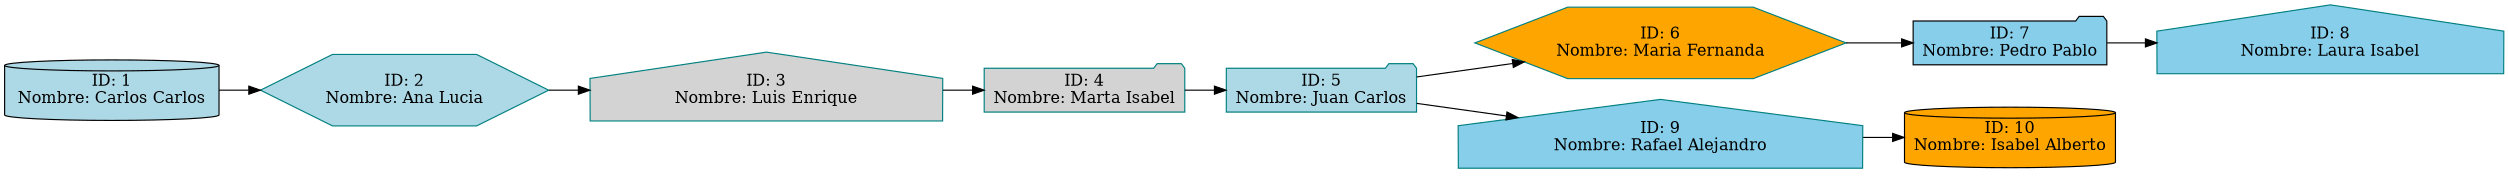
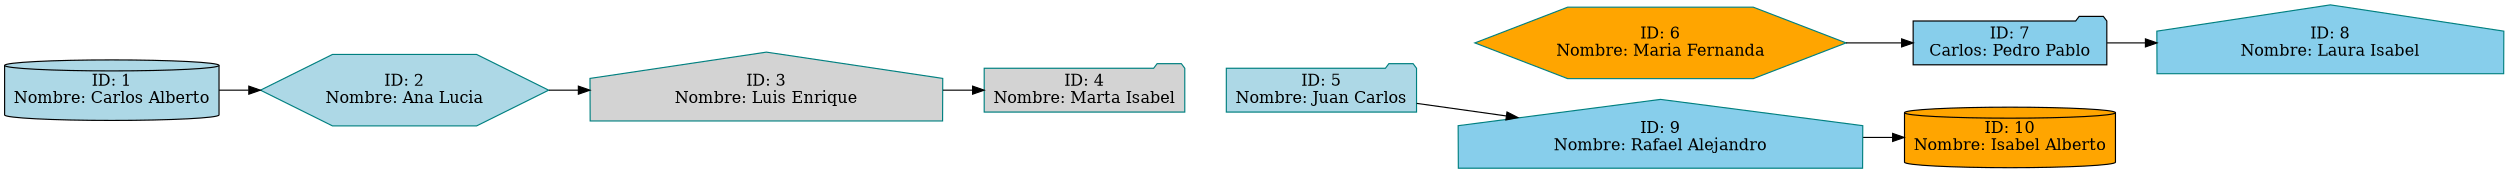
(2010, 43) -> (2010, 43)
(1465, 70) -> none
(112, 90) -> (112, 90)
(1199, 90) -> none
